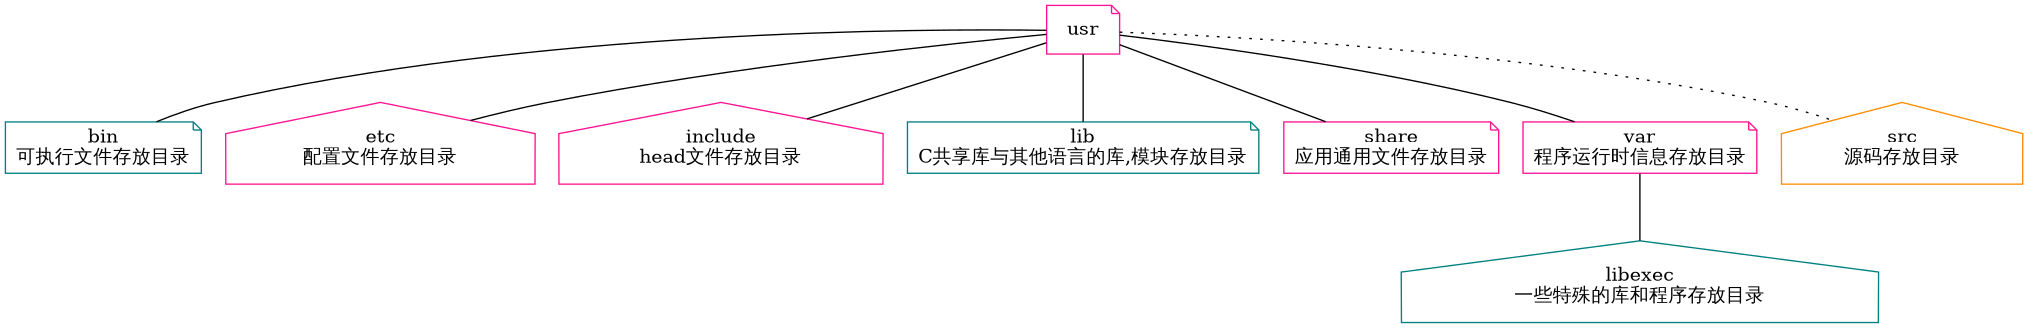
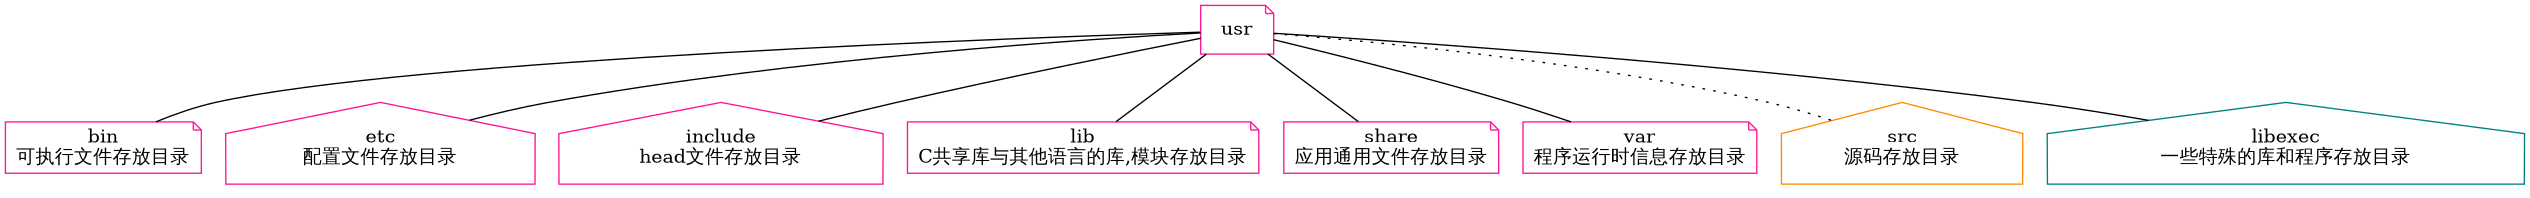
(103, 148) -> (103, 148)
(1083, 148) -> (1083, 148)
(1640, 207) -> (1712, 67)
